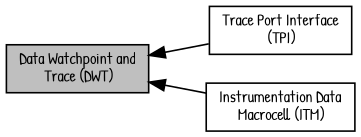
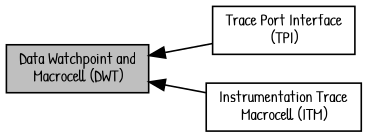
(78, 69) -> (78, 69)
(281, 107) -> (284, 107)
